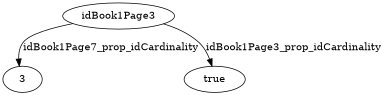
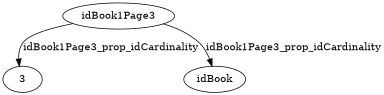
(111, 48) -> (111, 48)
(215, 79) -> (215, 79)
